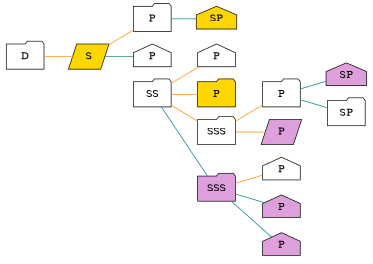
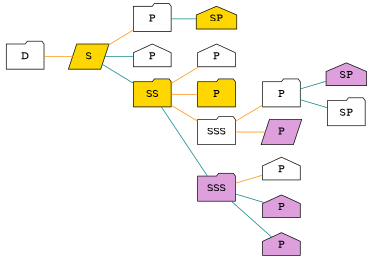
none -> (118, 74)
(152, 94) -> (152, 94)
